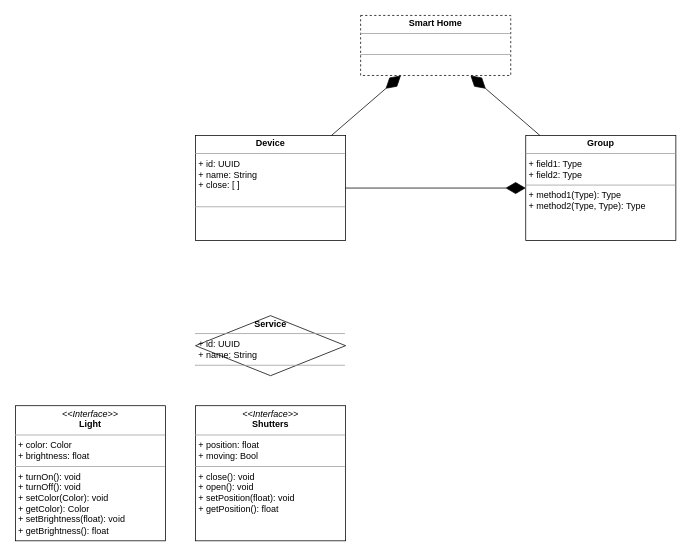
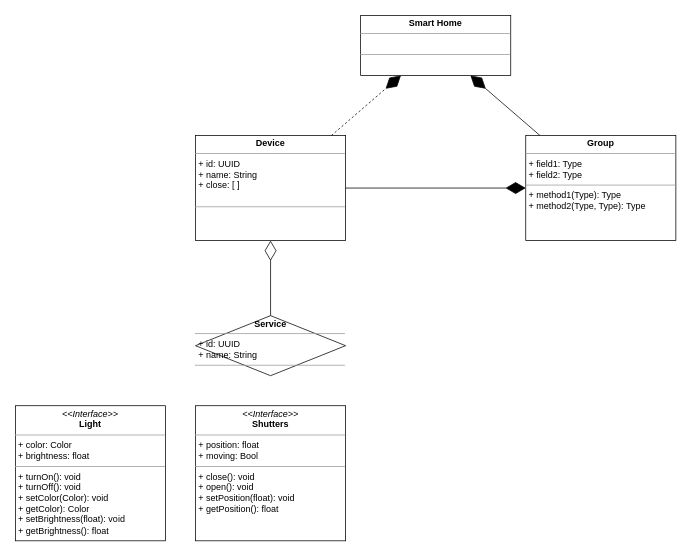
(435, 45) -> (435, 45)
(359, 112) -> (359, 112)
none -> (270, 288)
